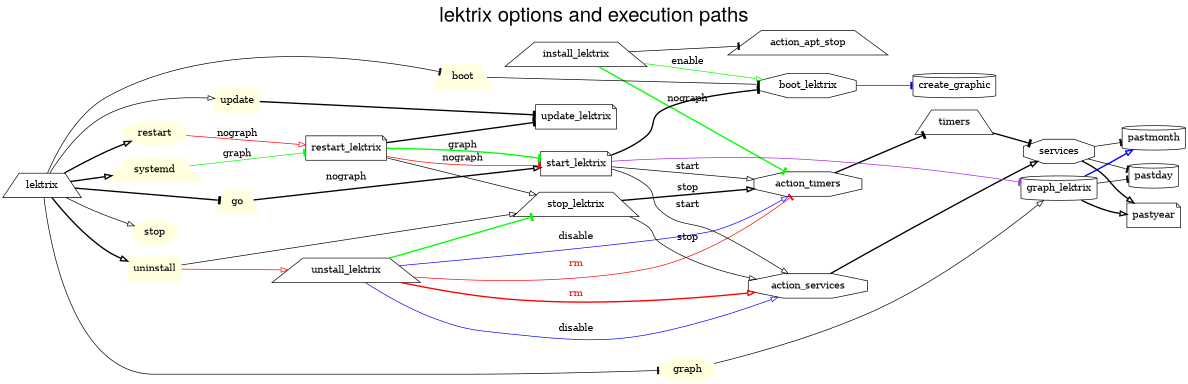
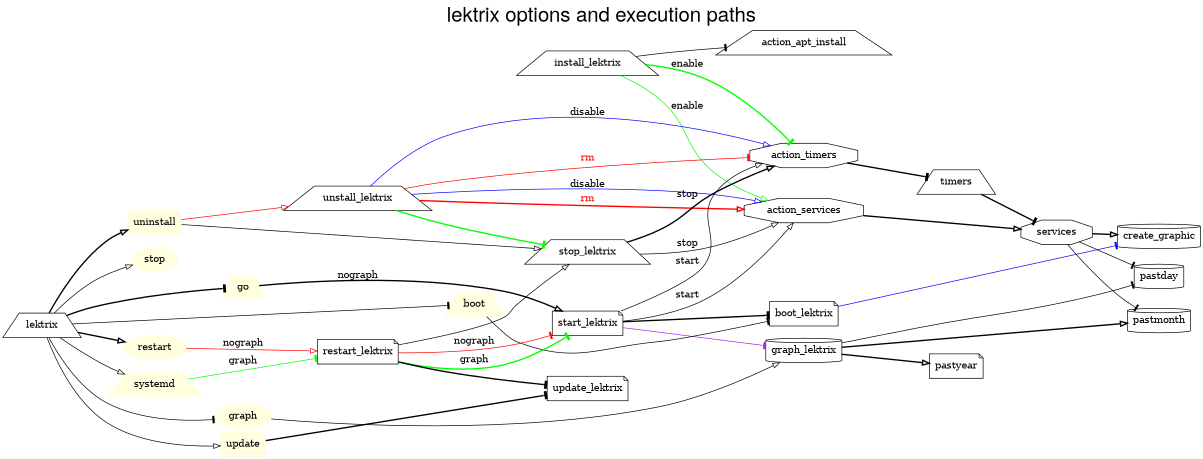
(808, 43) -> (804, 43)
(700, 71) -> (688, 140)
(808, 86) -> (804, 314)
(688, 99) -> (687, 64)
(1102, 167) -> (981, 336)
(1105, 177) -> (1101, 234)
(88, 179) -> (88, 356)
